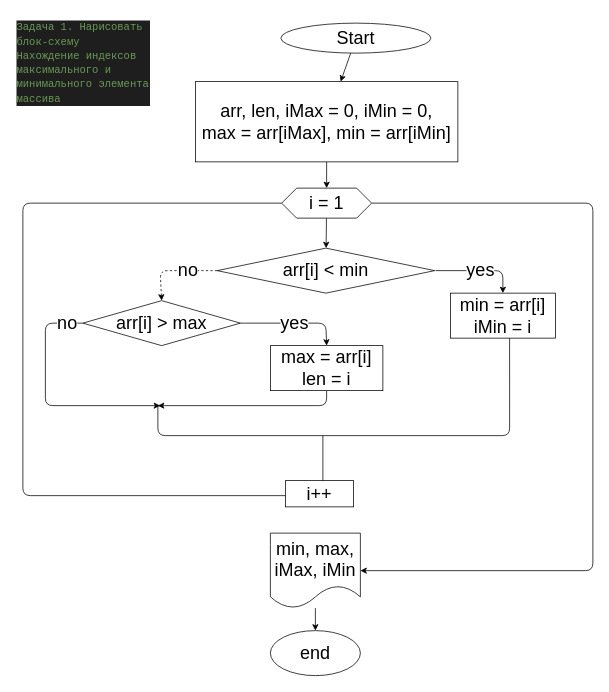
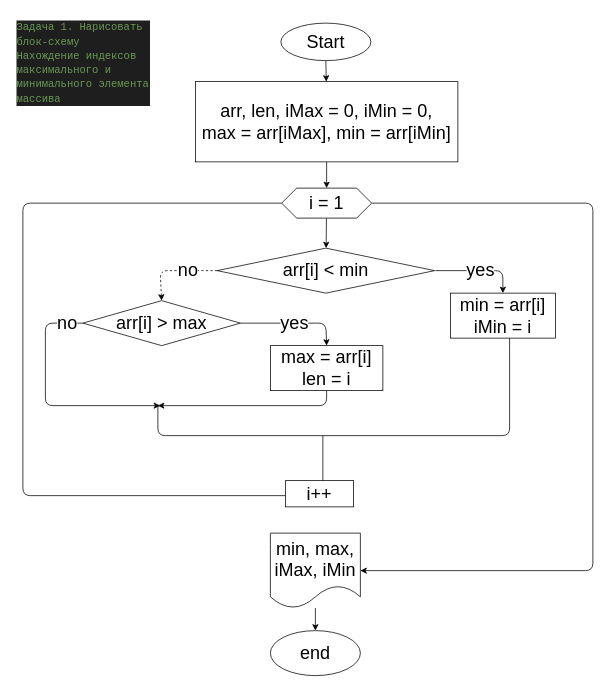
(356, 38) -> (326, 42)
